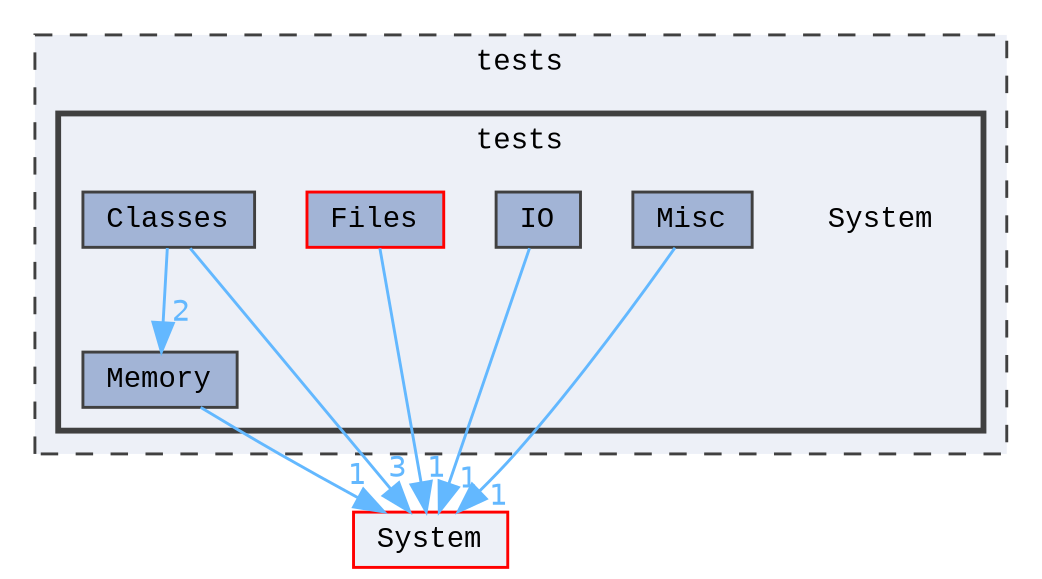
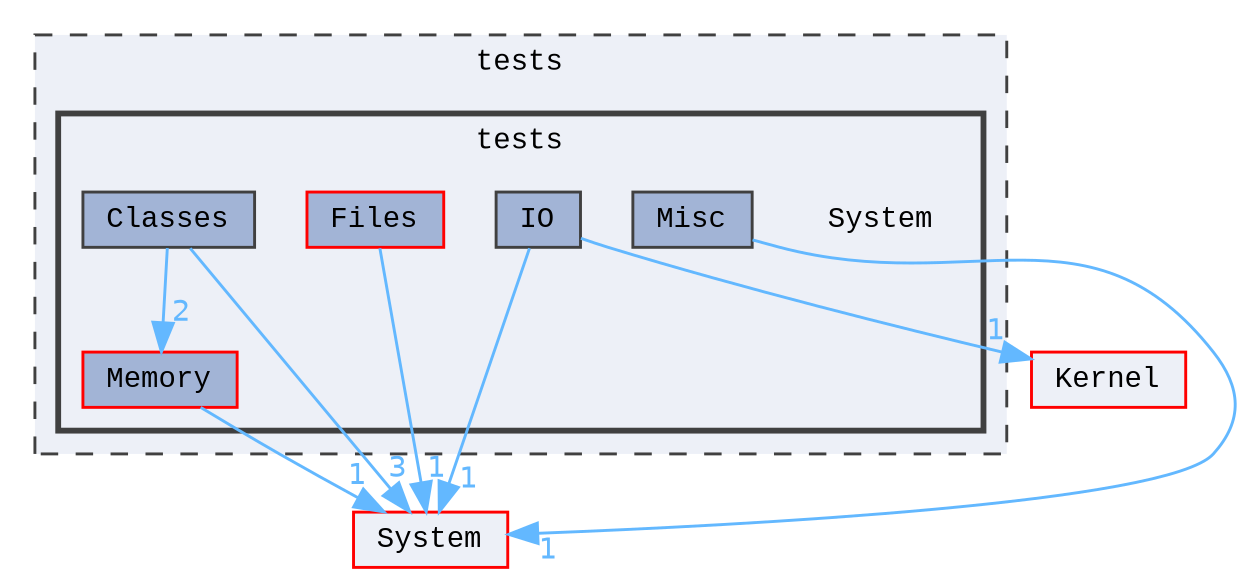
(160, 380) -> (160, 380)
none -> (1109, 380)
